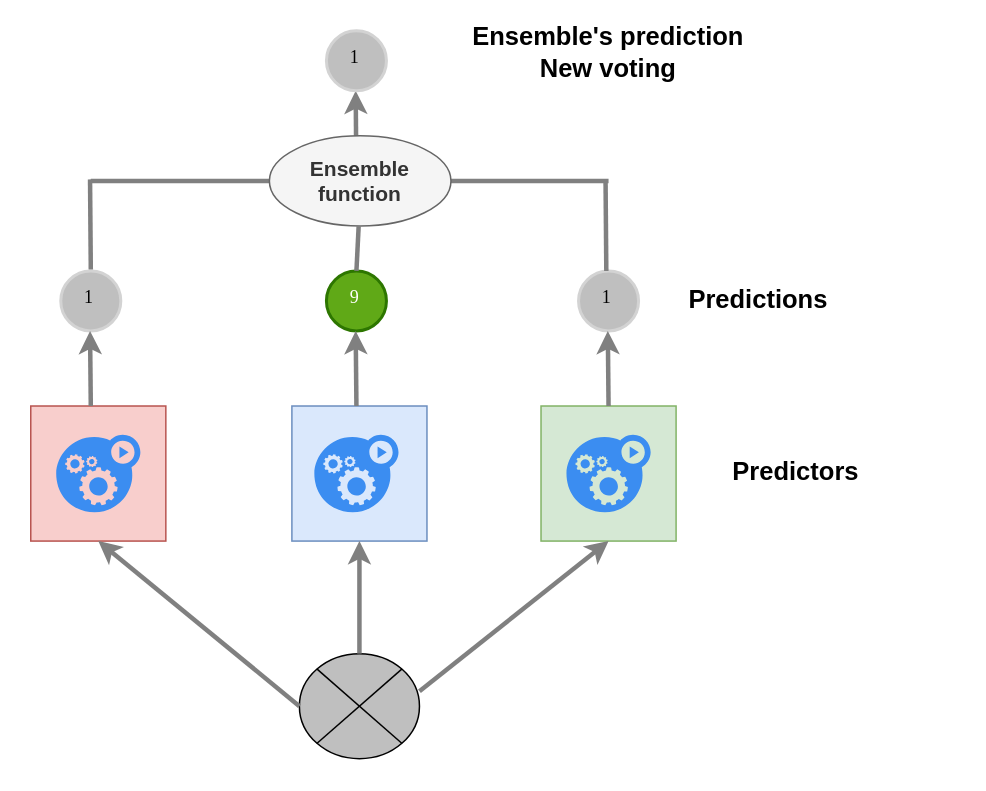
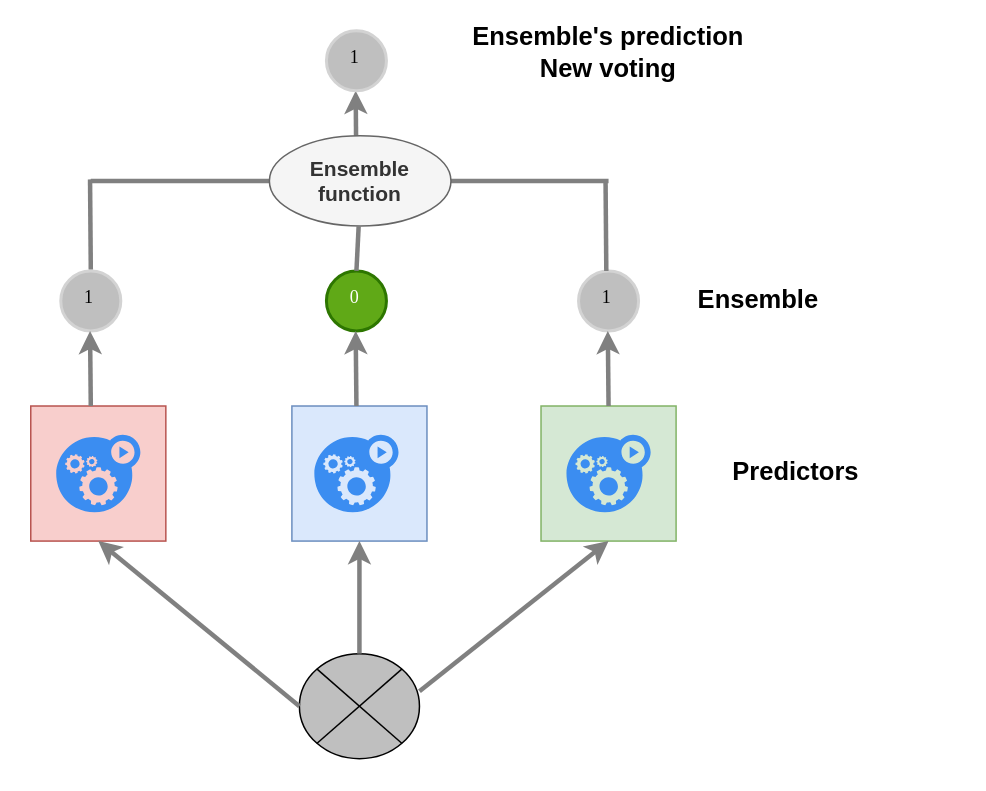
(355, 298) -> (355, 298)
(758, 301) -> (758, 301)
